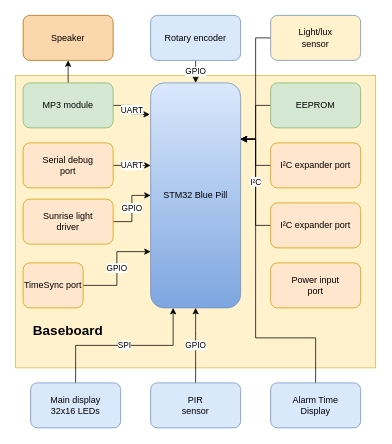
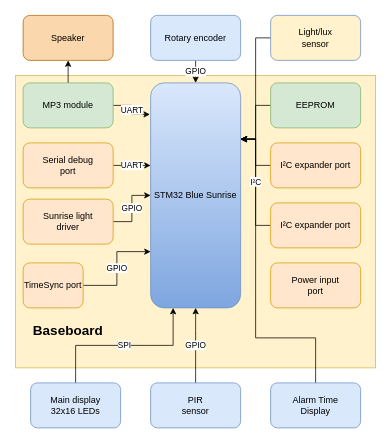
(195, 195) -> (195, 195)
